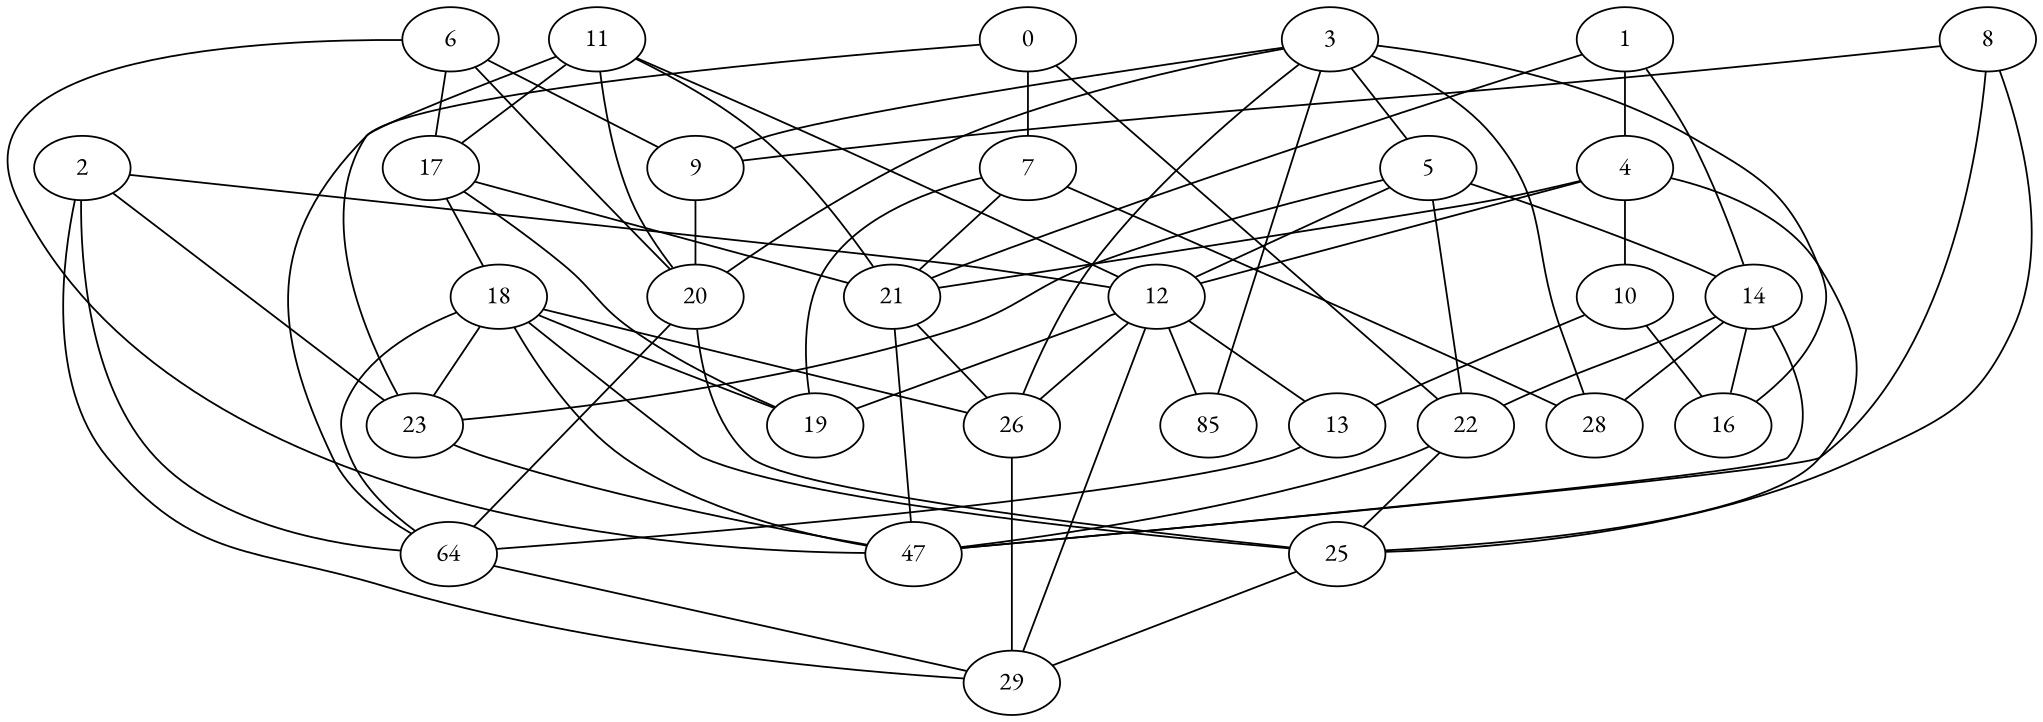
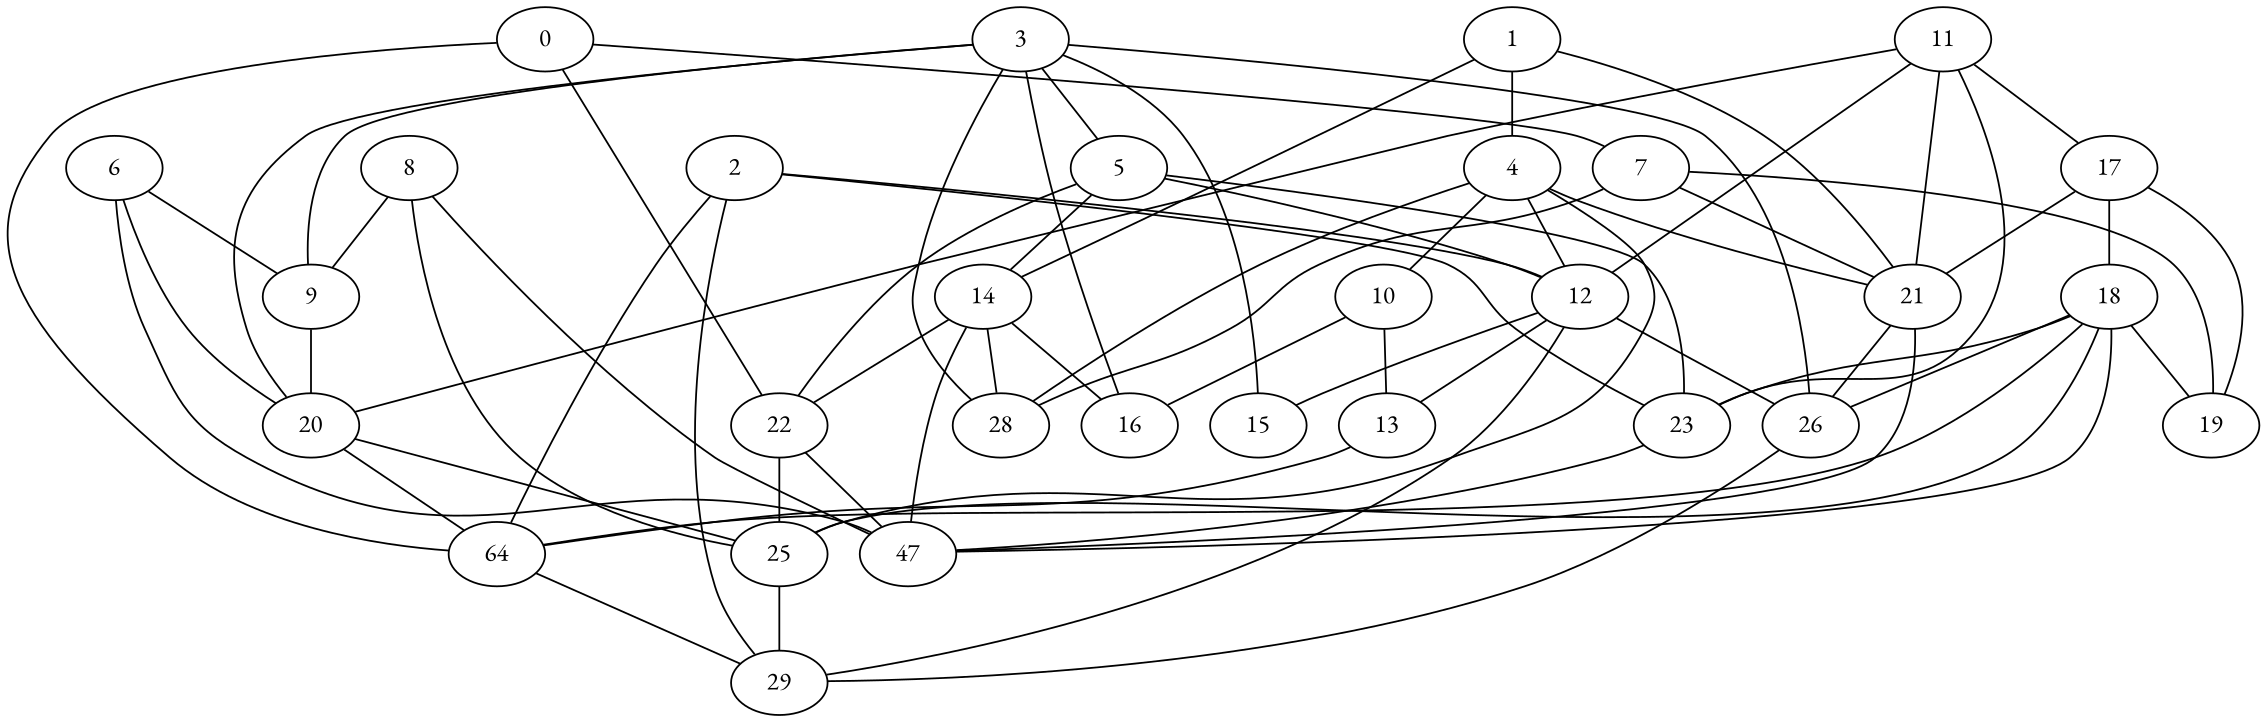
(443, 89) -> none
none -> (1253, 268)
(986, 361) -> none
(1208, 425) -> (1258, 425)
